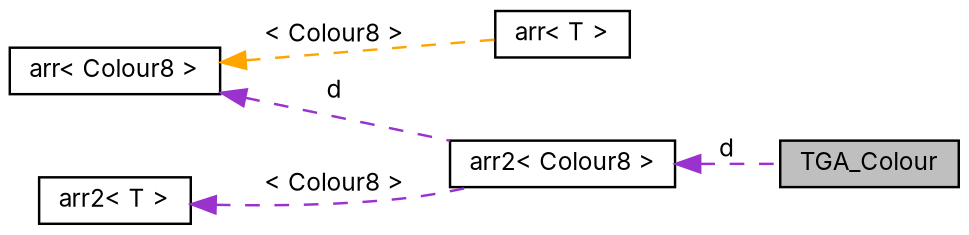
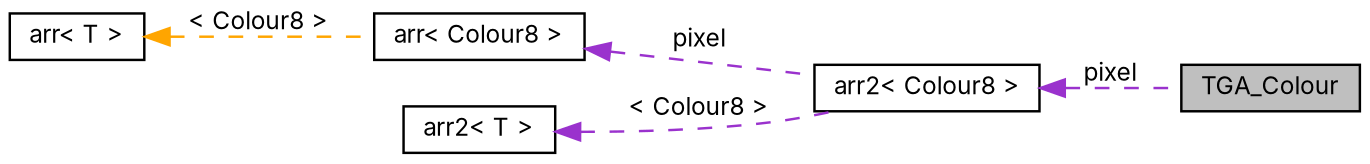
(370, 50) -> (272, 37)
(335, 92) -> (700, 40)
(728, 150) -> (1110, 75)
